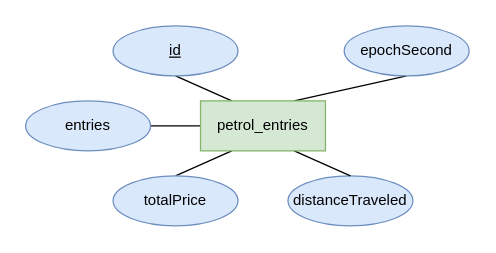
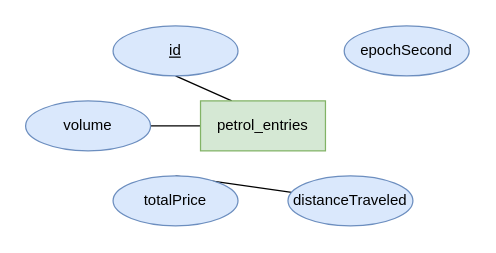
(351, 88) -> none
(88, 126) -> (88, 126)
(203, 163) -> (253, 187)
(322, 163) -> none
